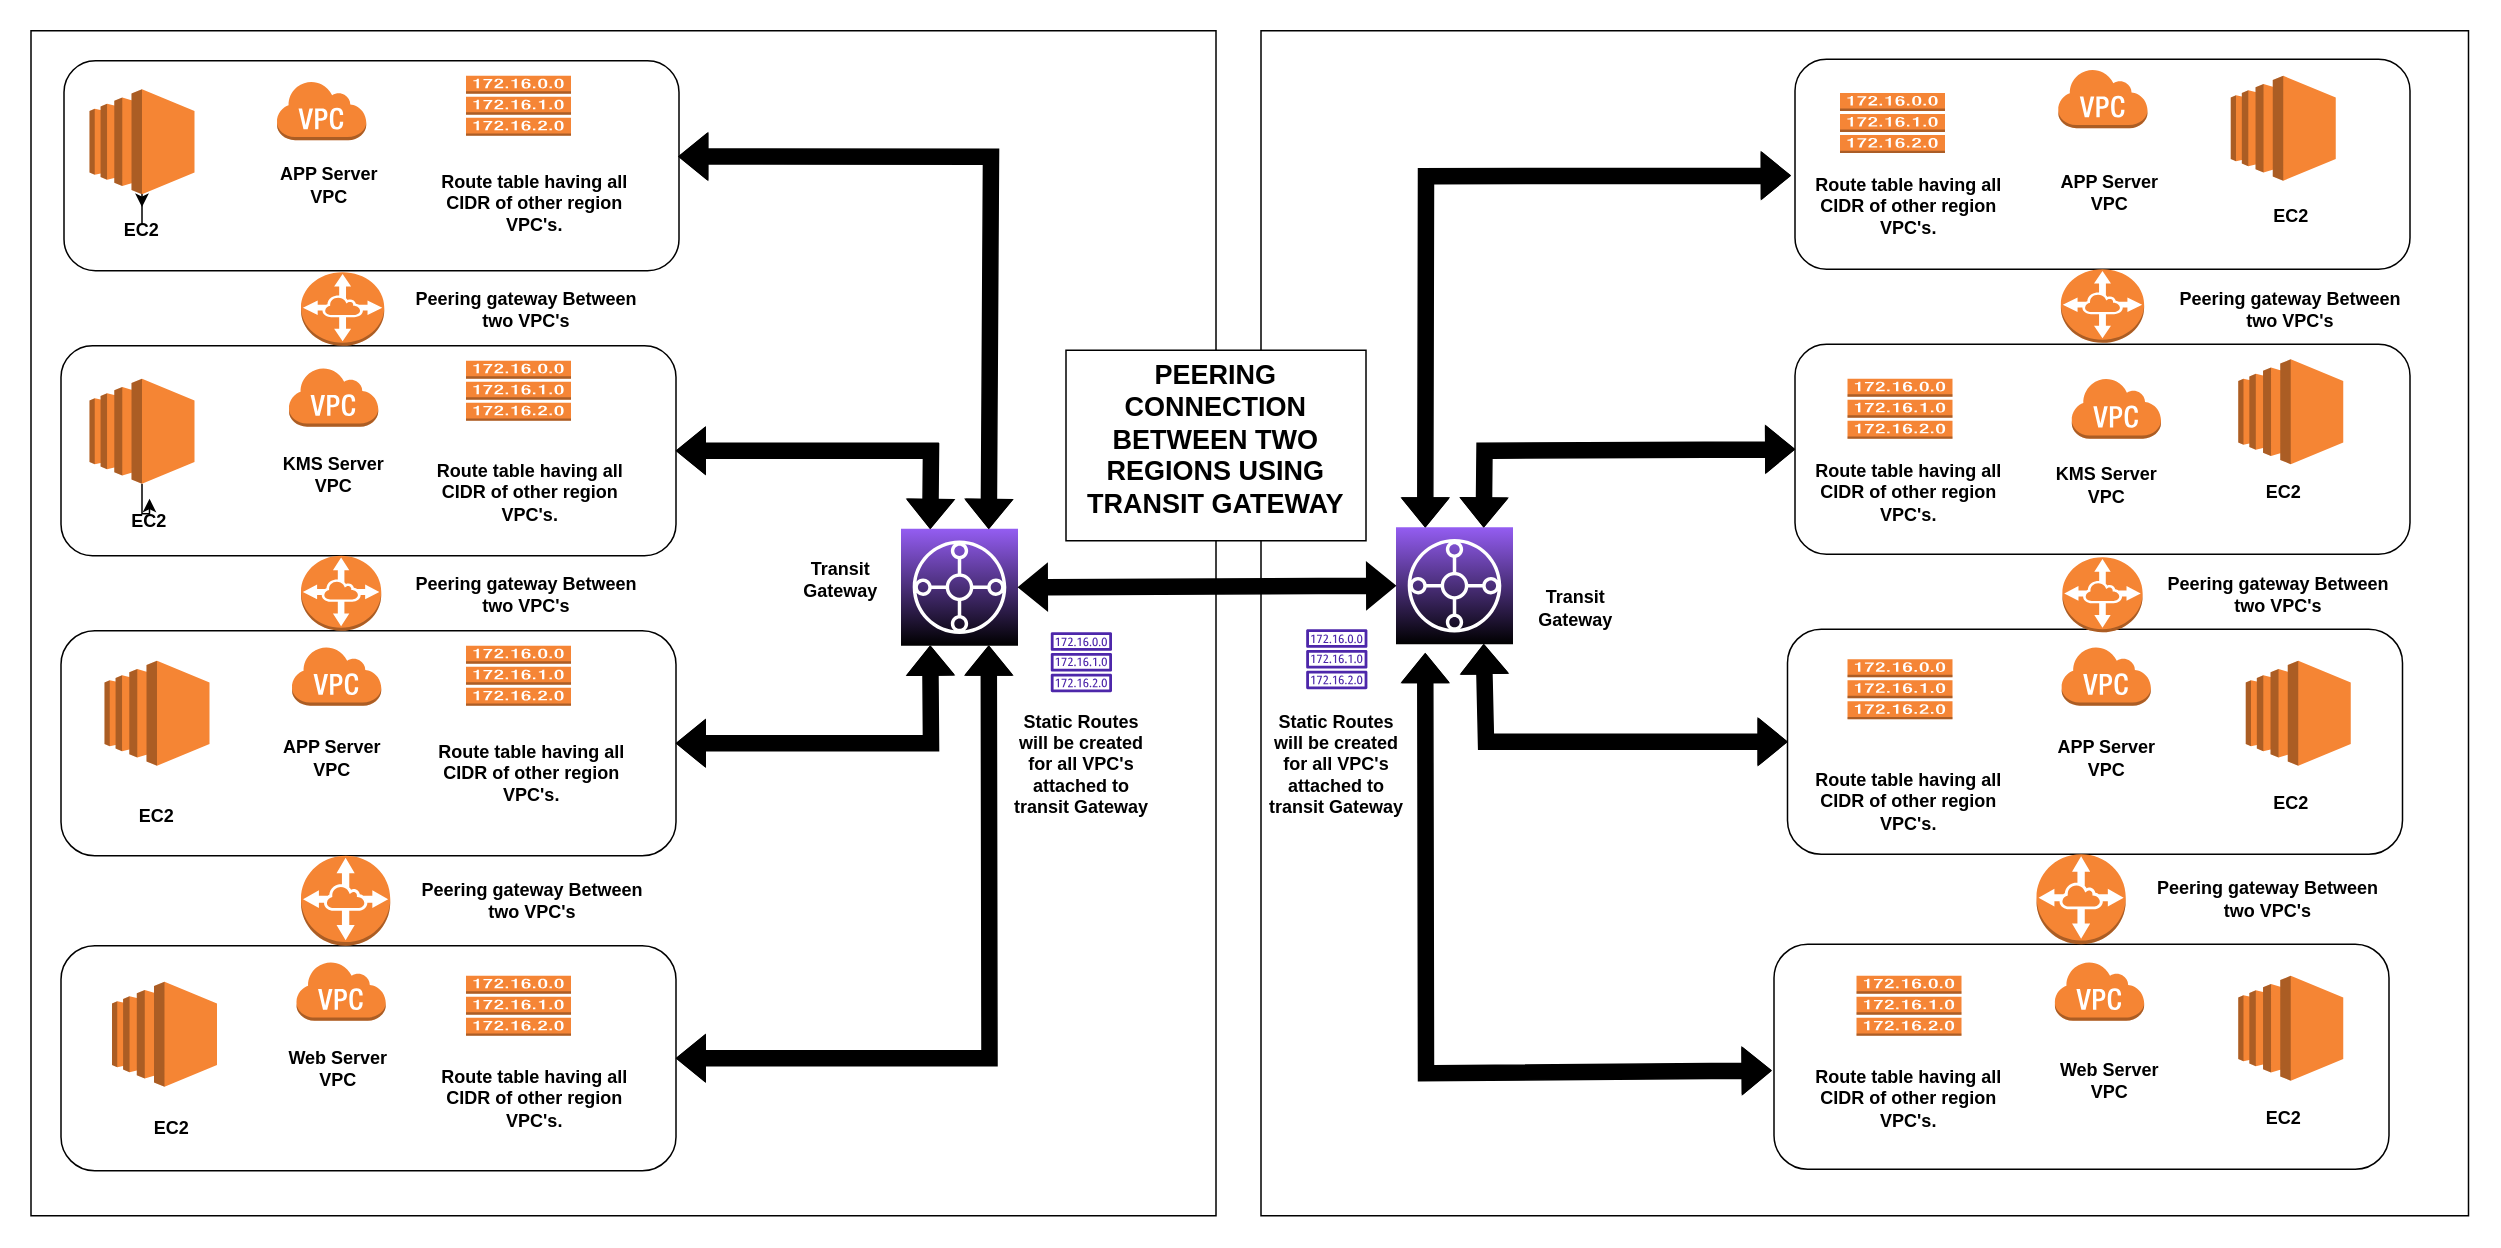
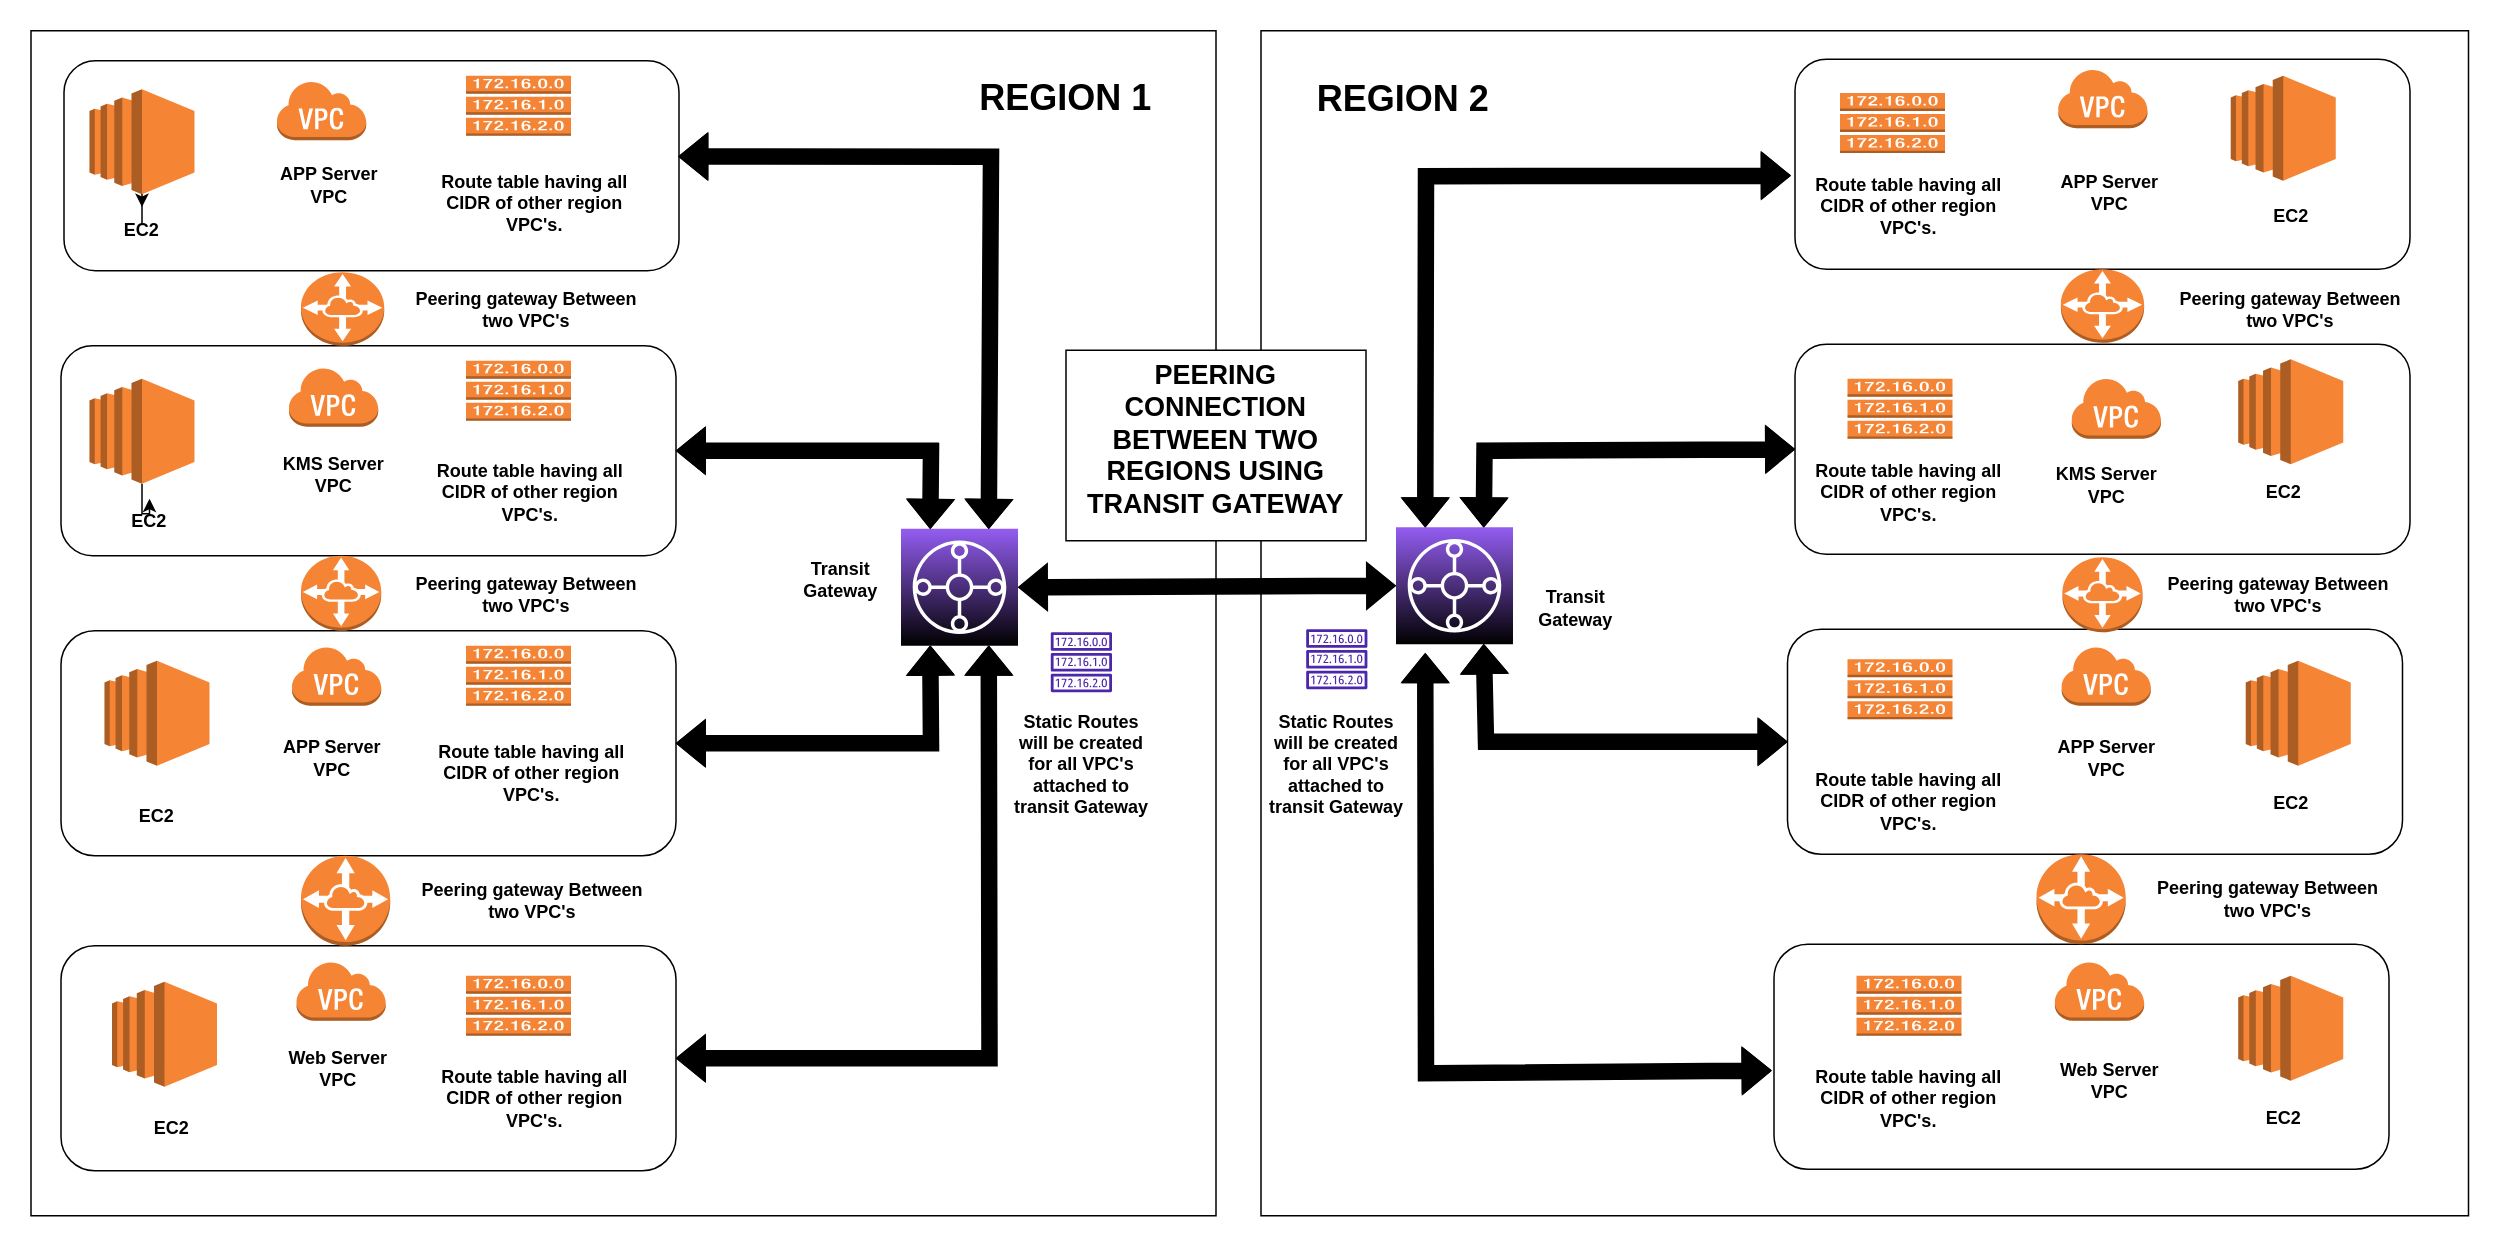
none -> (1066, 98)
none -> (1403, 99)
